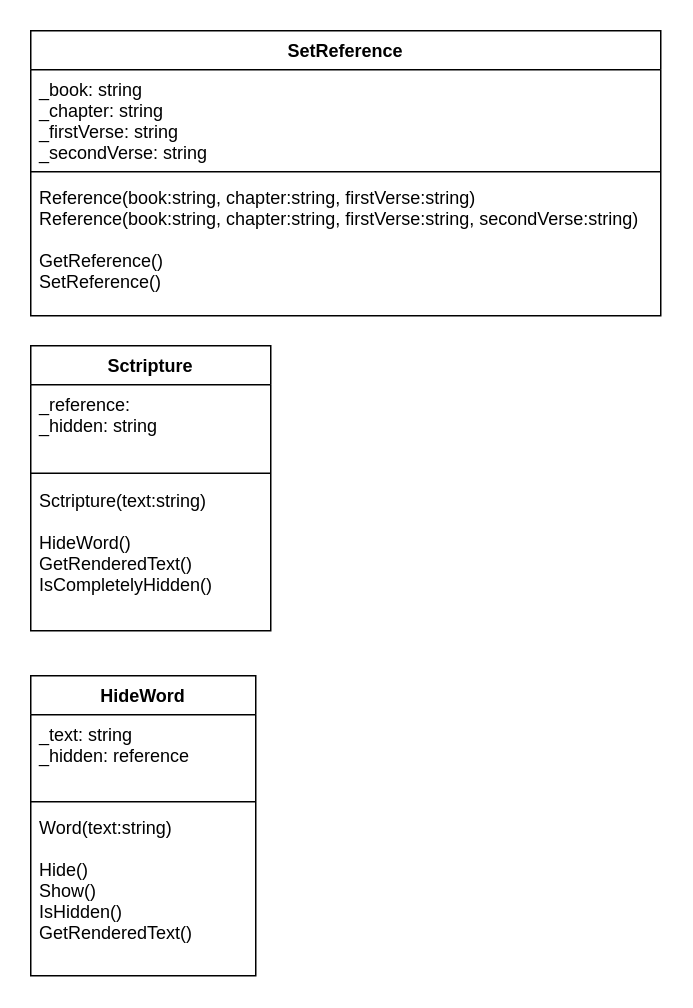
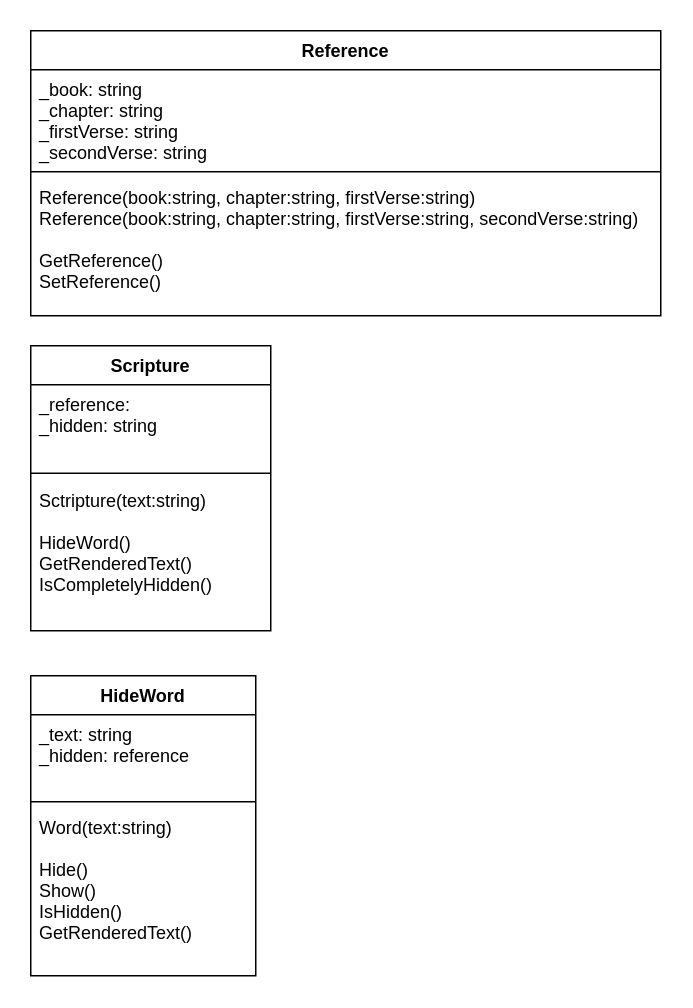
(345, 51) -> (345, 51)
(150, 366) -> (150, 366)
